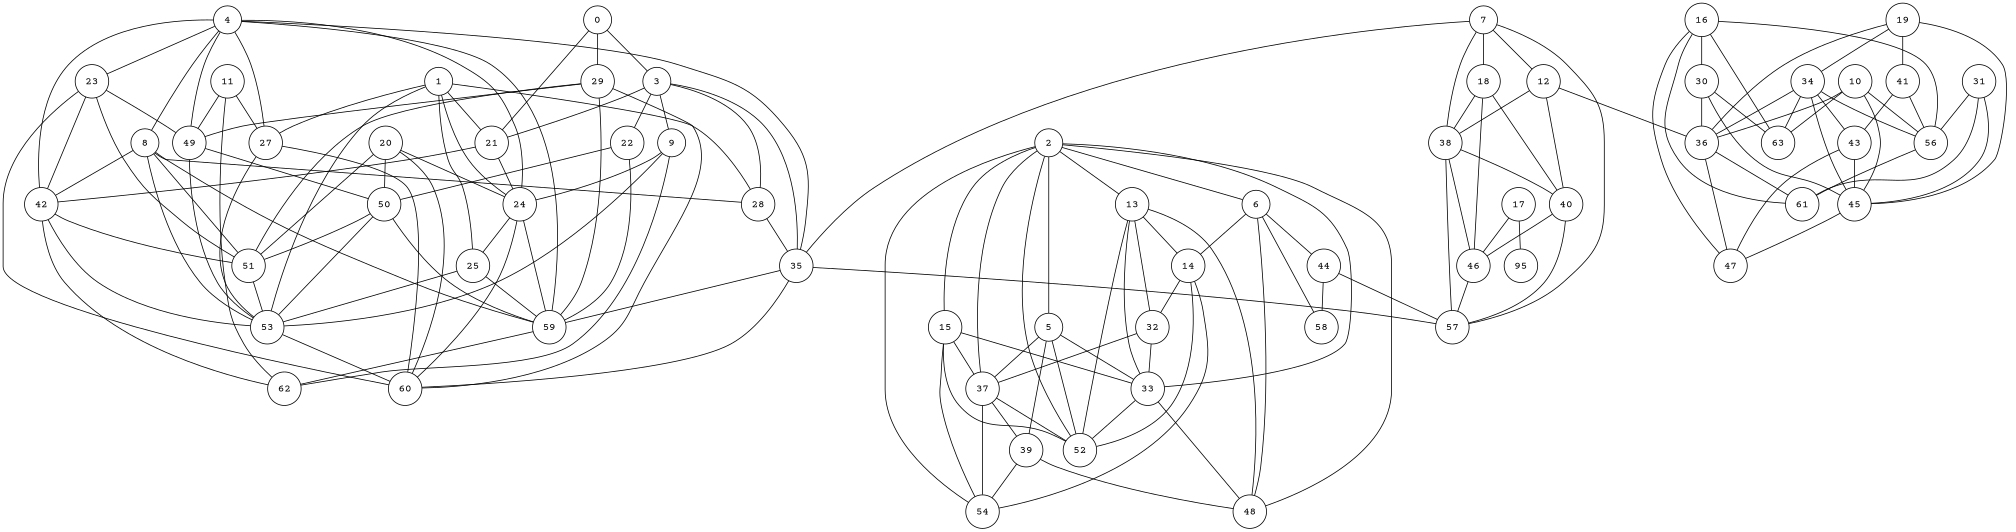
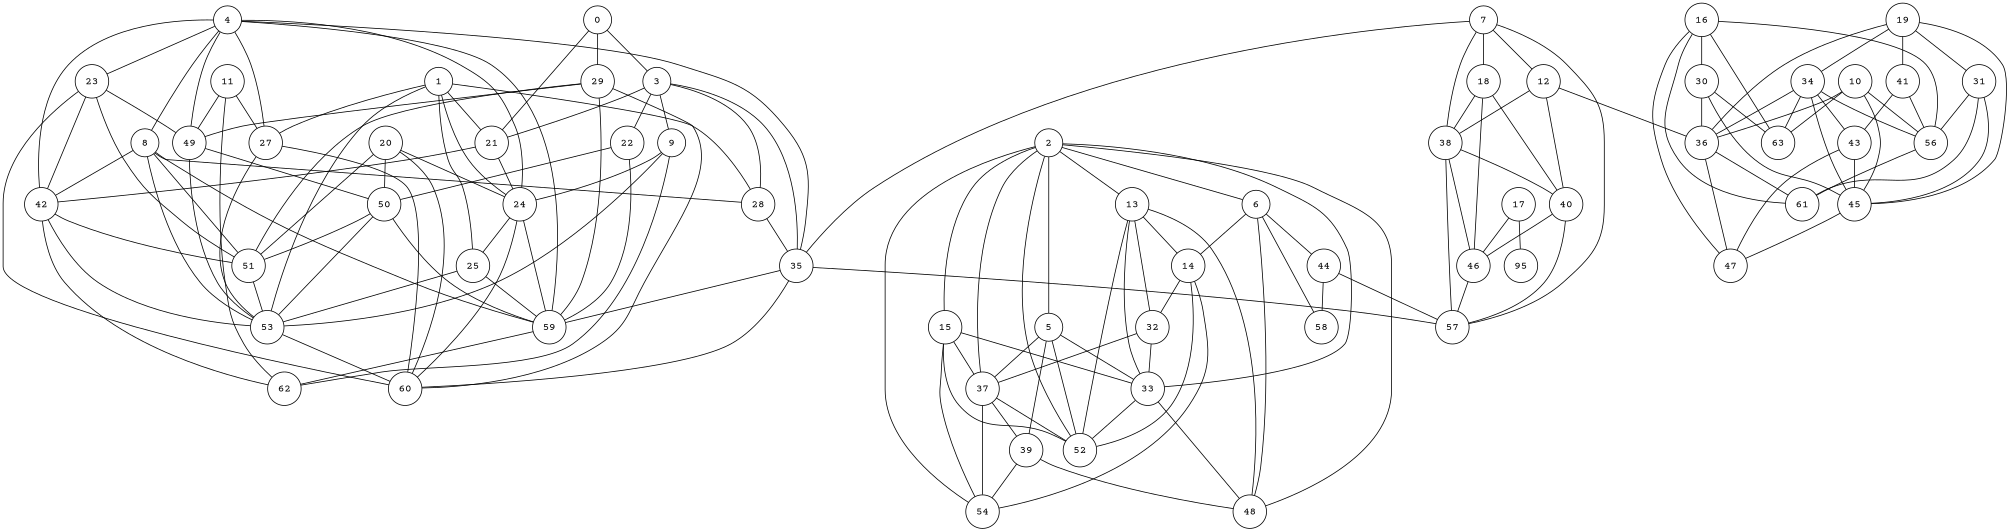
none -> (1941, 51)
